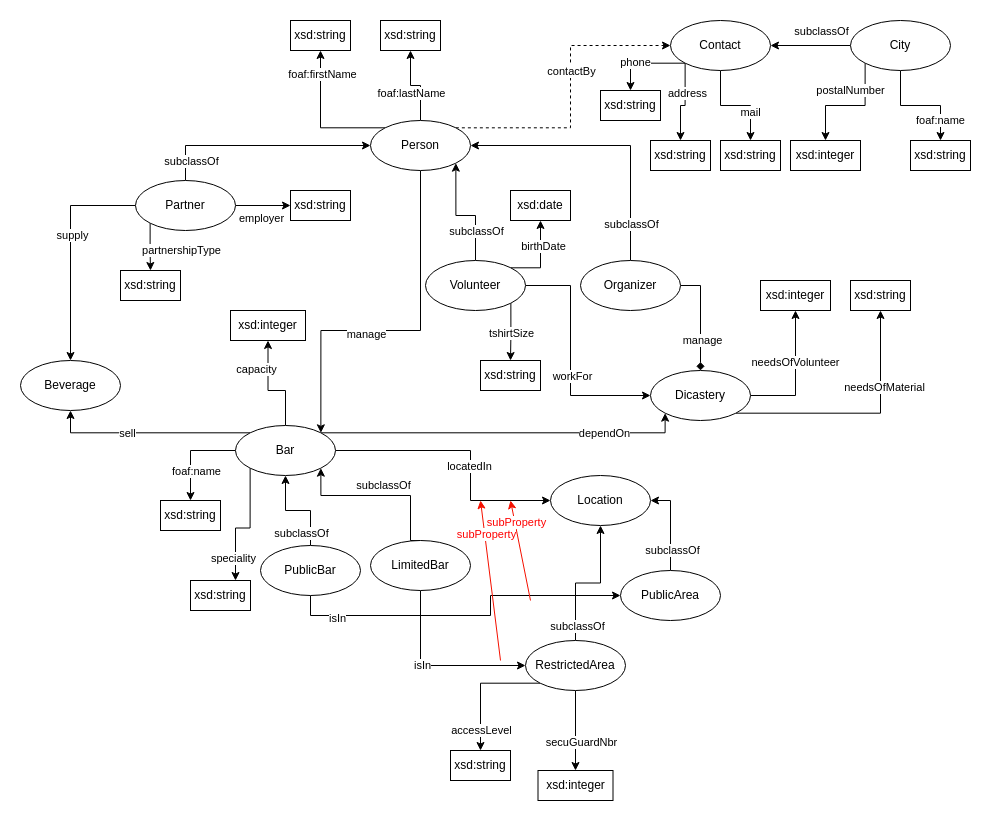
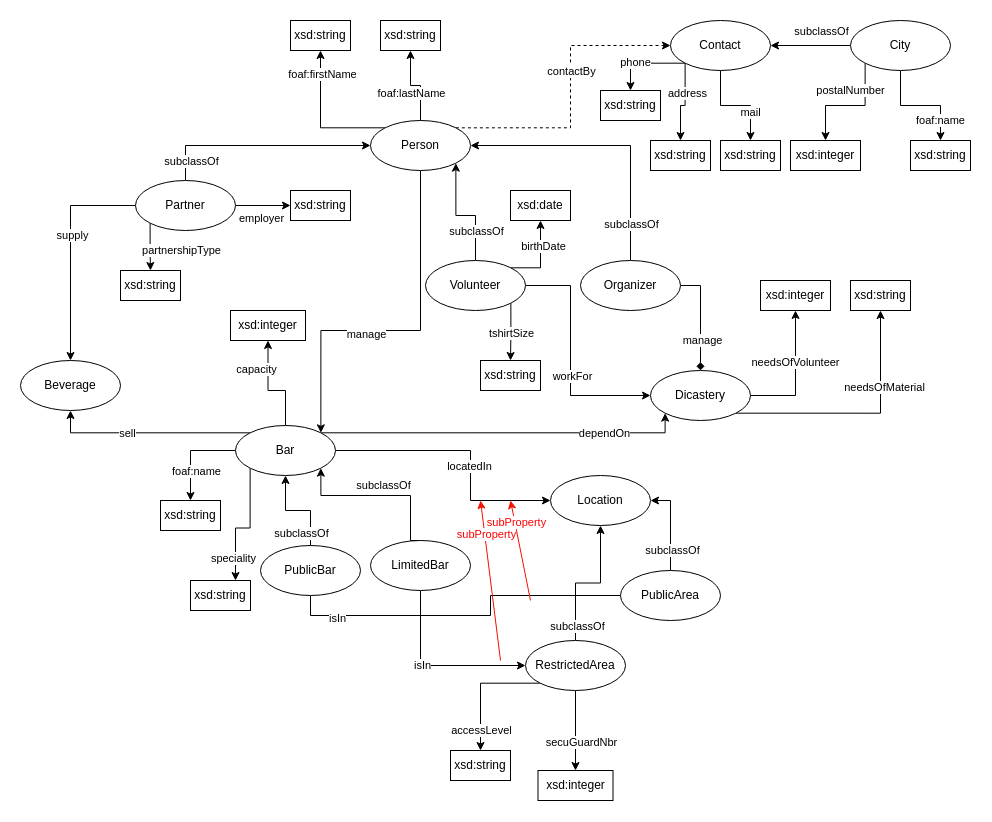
(612, 596) -> (614, 596)
